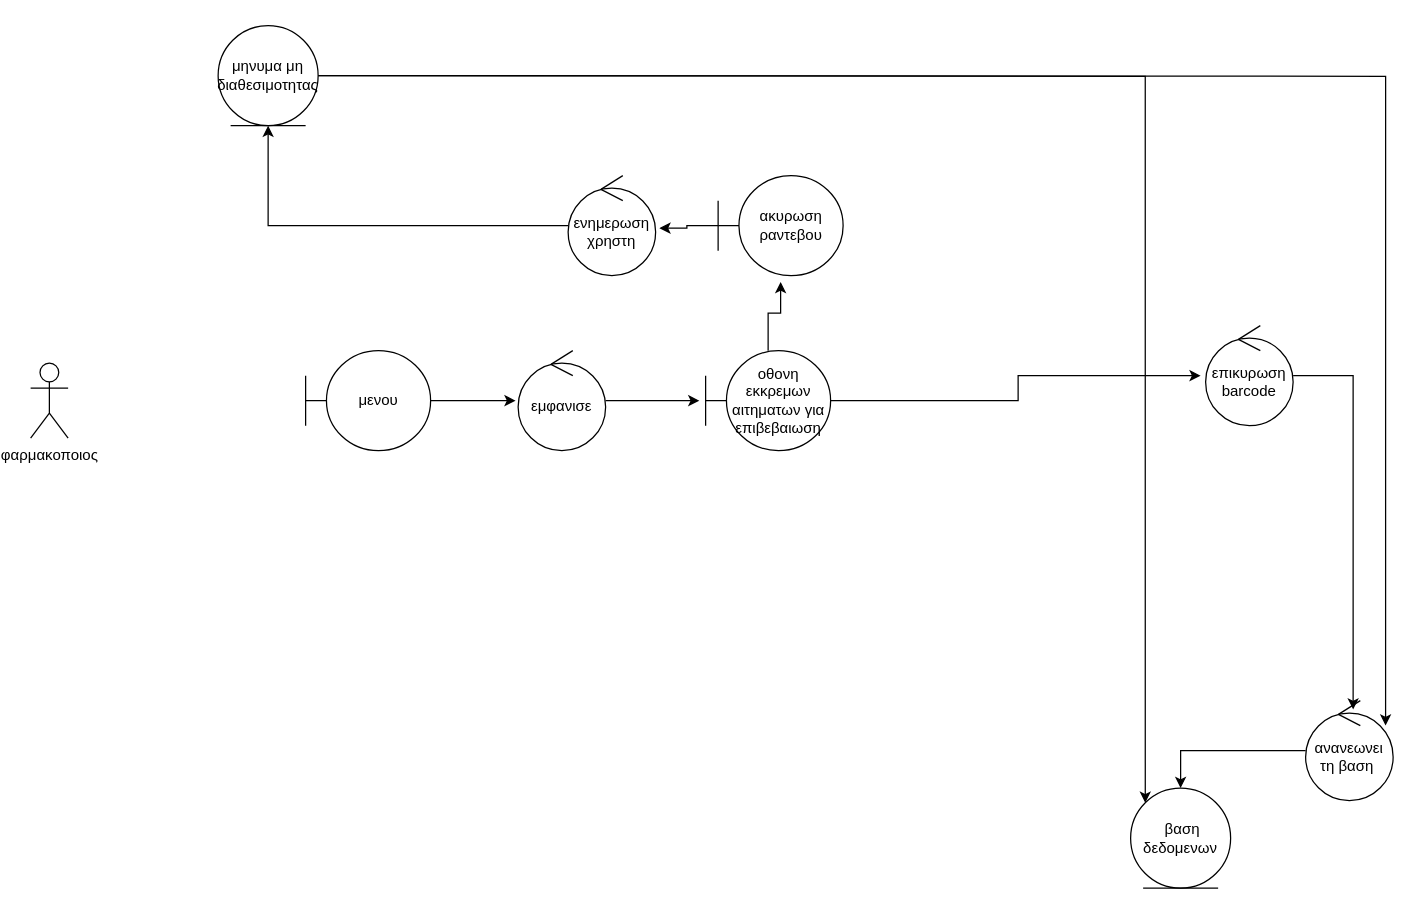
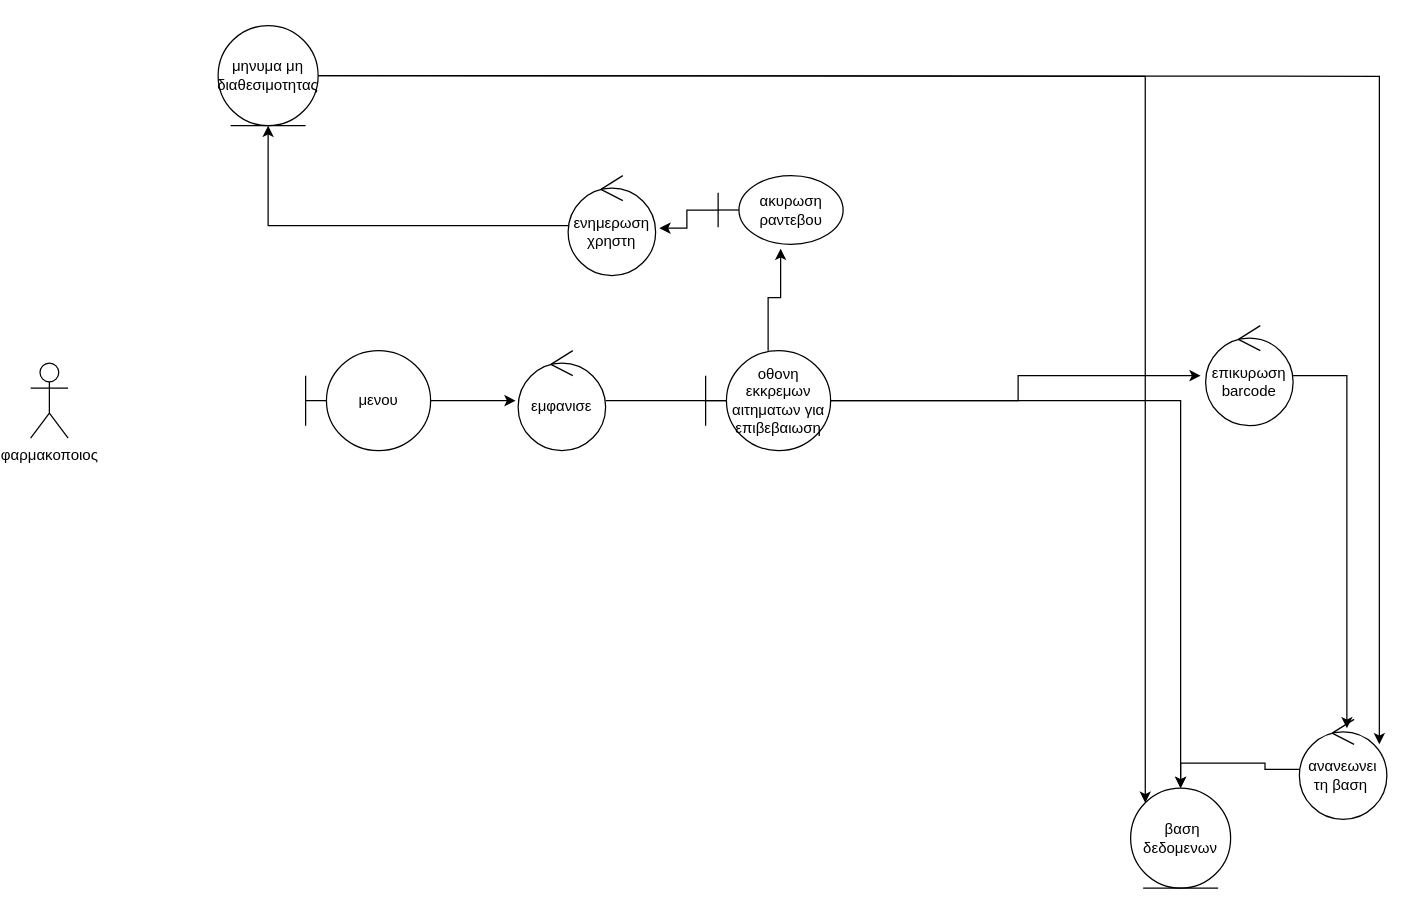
(781, 226) -> (781, 210)
(689, 401) -> (1181, 493)
(1349, 751) -> (1343, 769)
